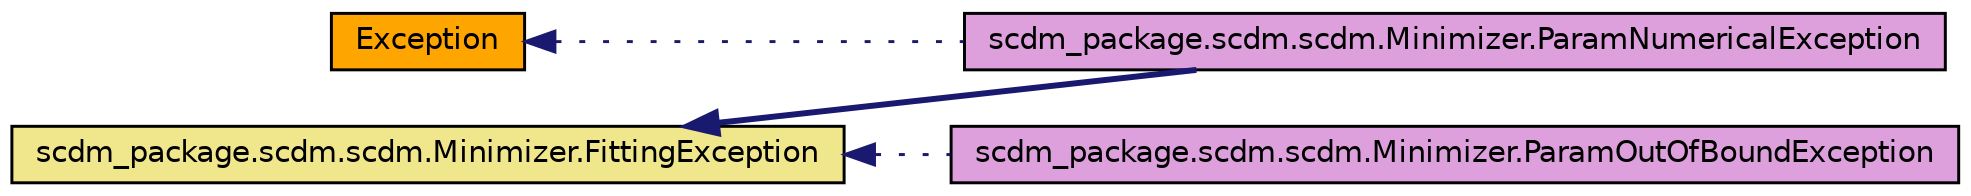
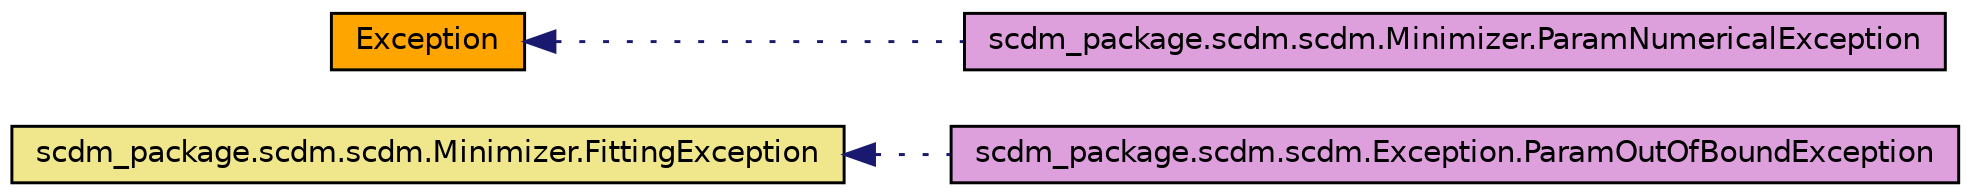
(957, 96) -> none
(1455, 155) -> (1455, 155)
